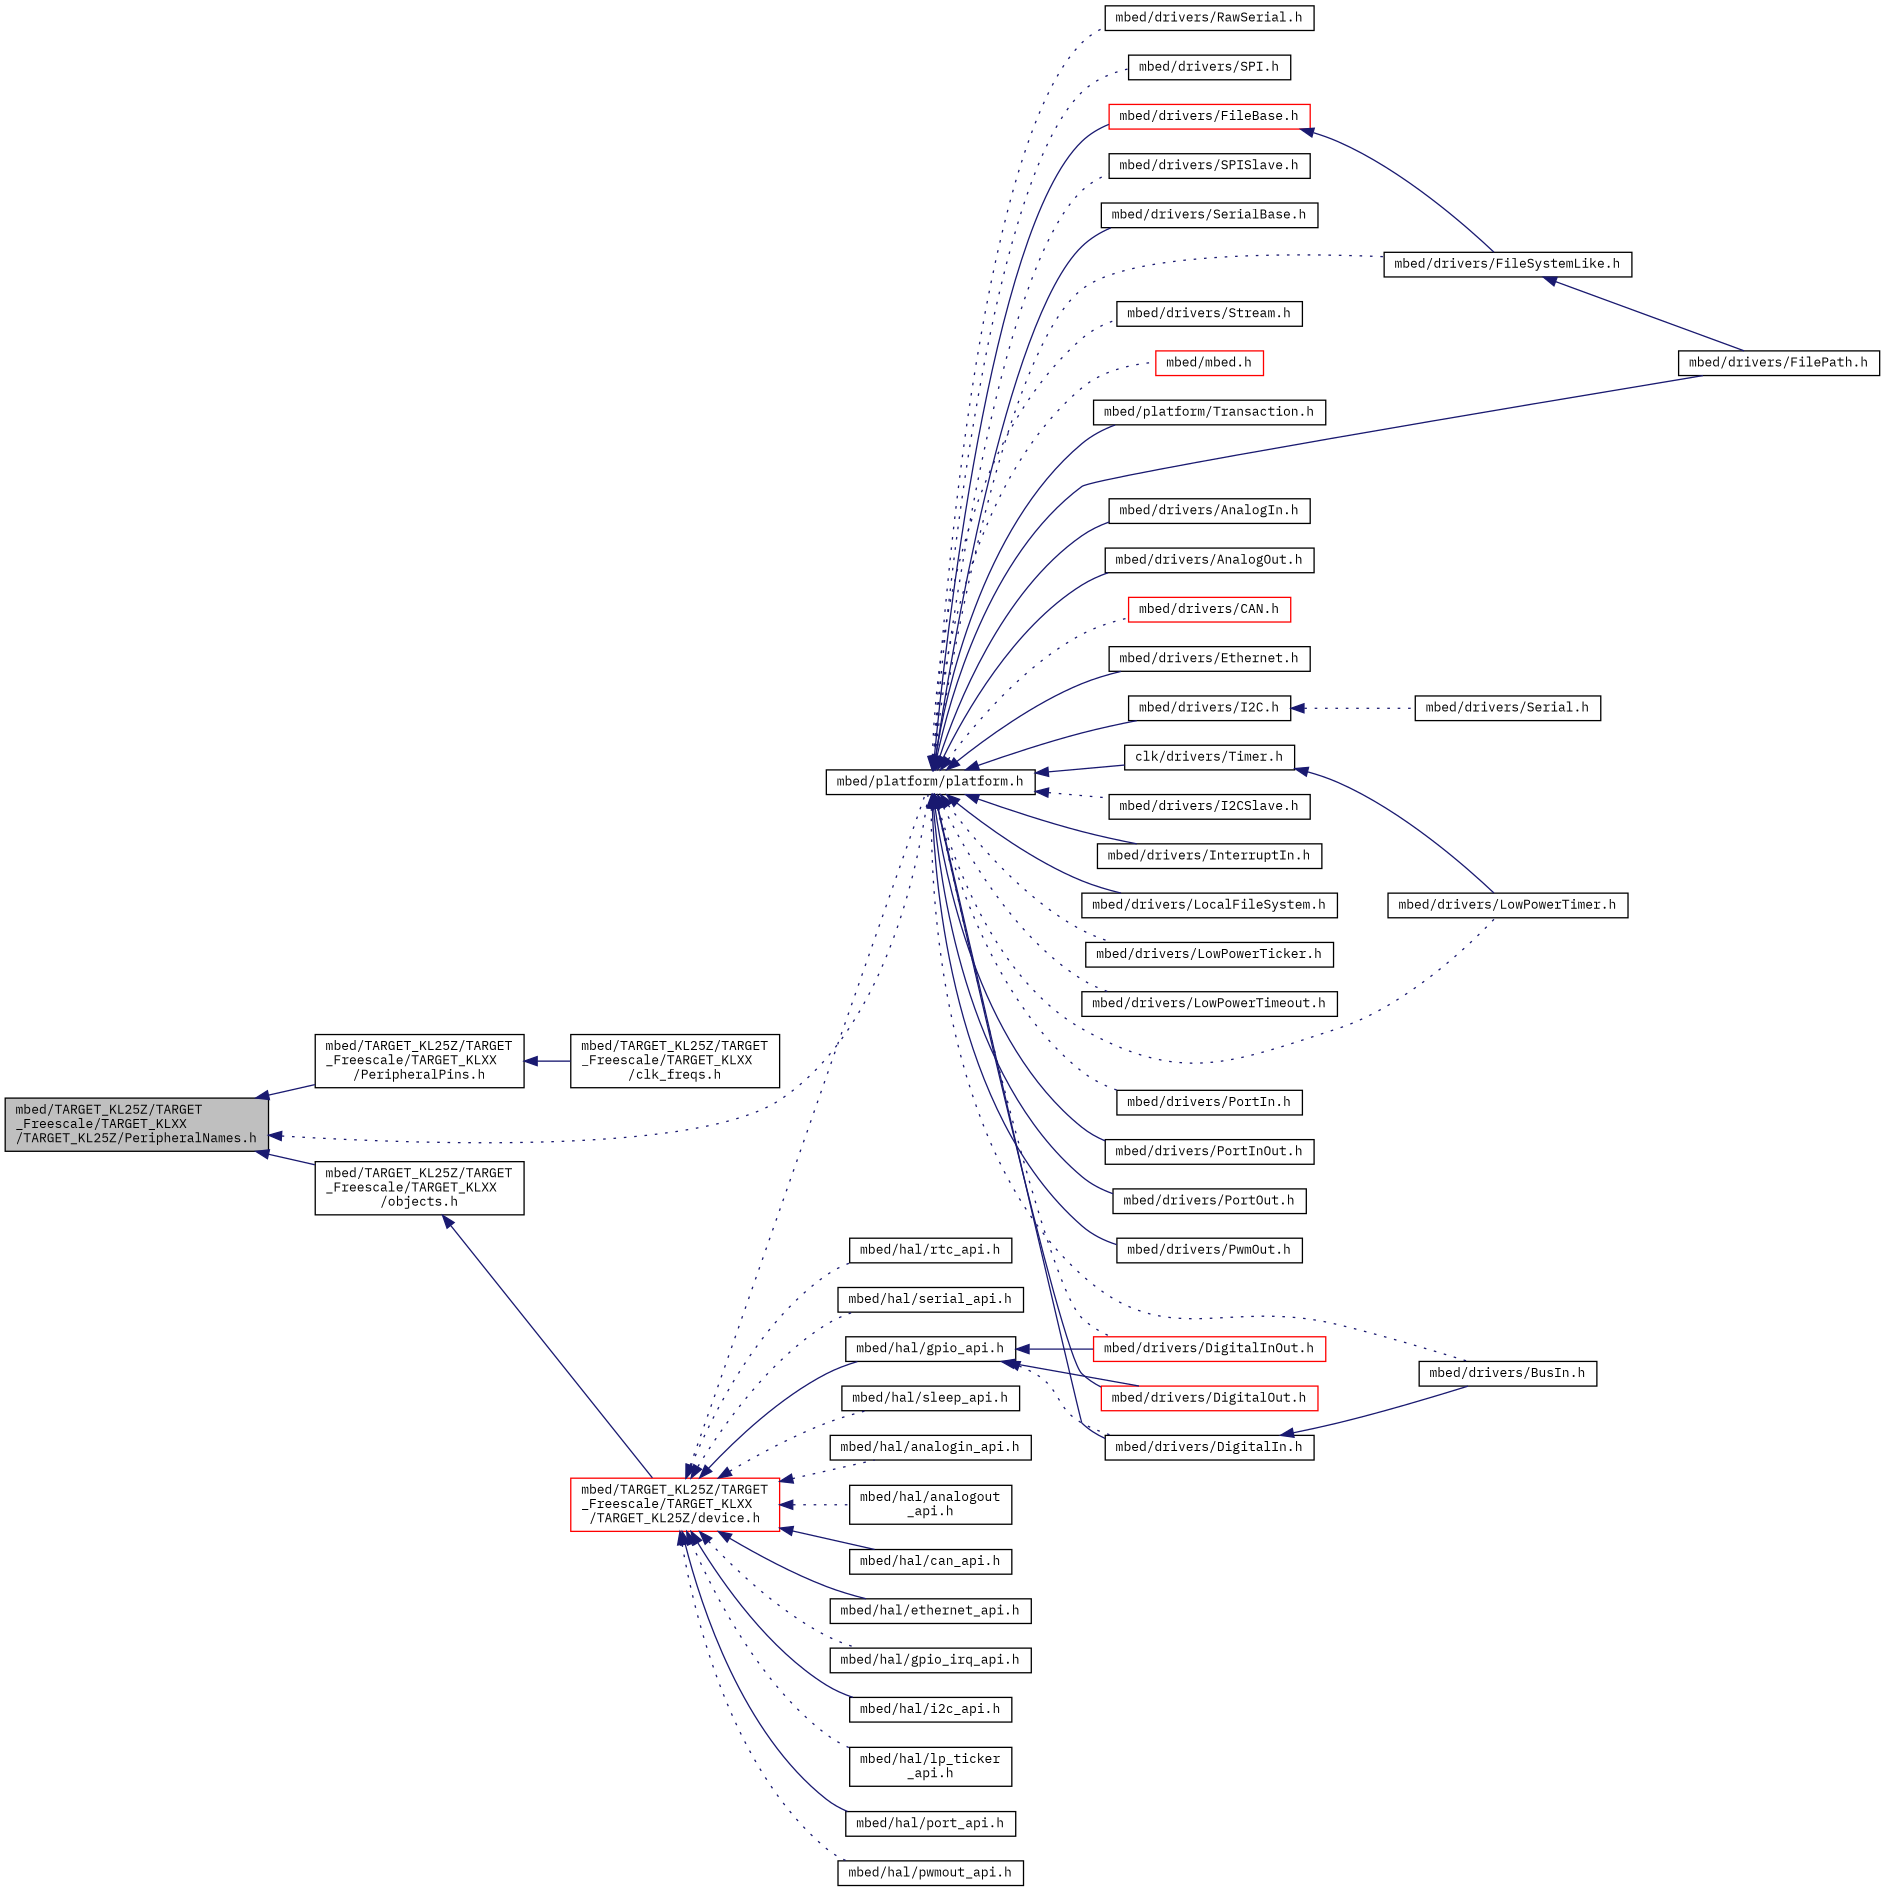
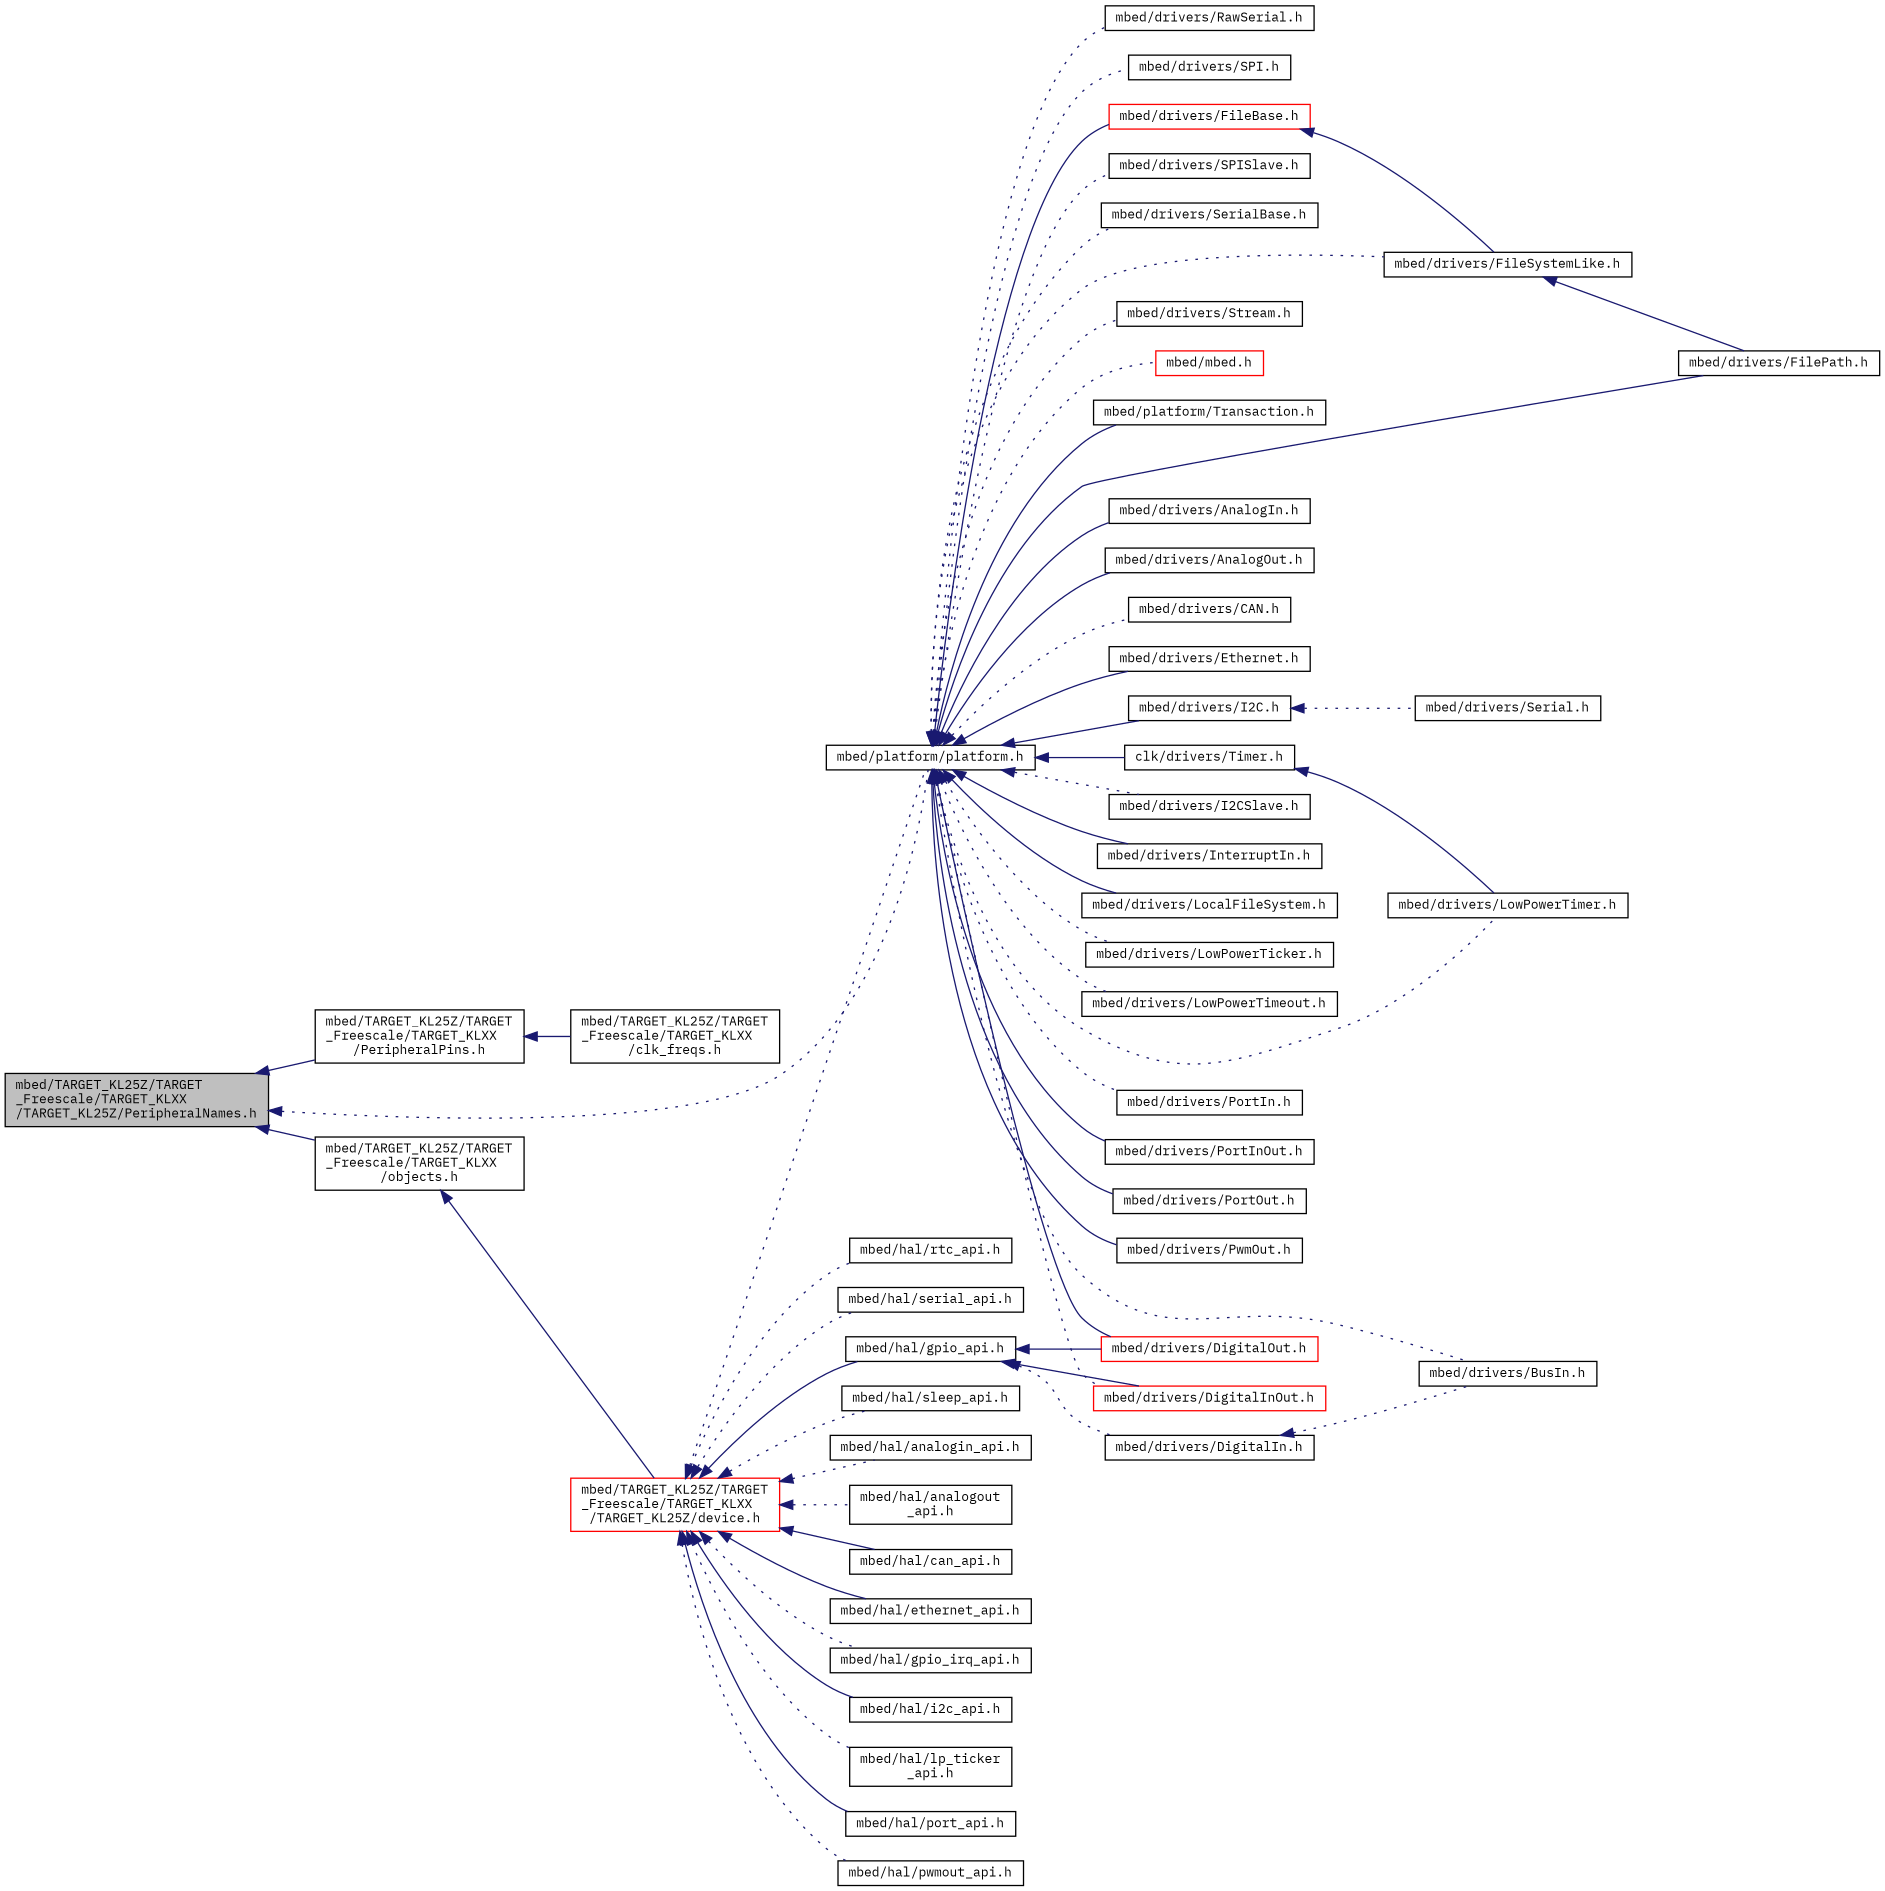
(1008, 408) -> (966, 457)
(1210, 610) -> (1210, 610)
(1013, 1129) -> none
(1381, 1412) -> (1381, 1412)
